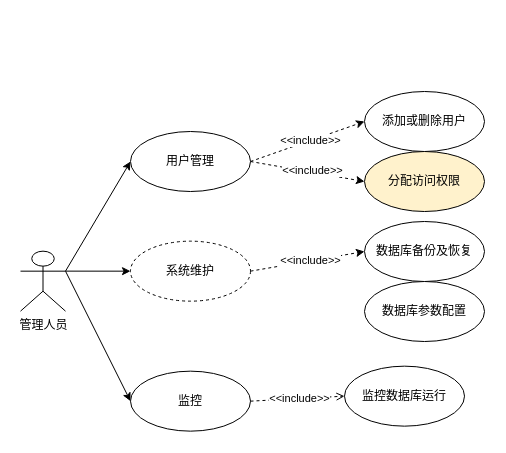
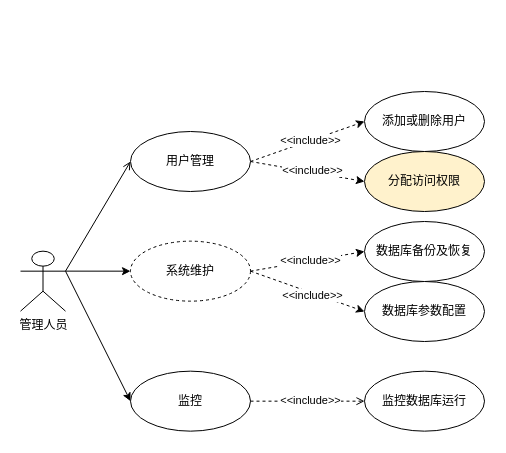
(126, 169) -> (127, 167)
none -> (291, 286)
(405, 396) -> (425, 401)
